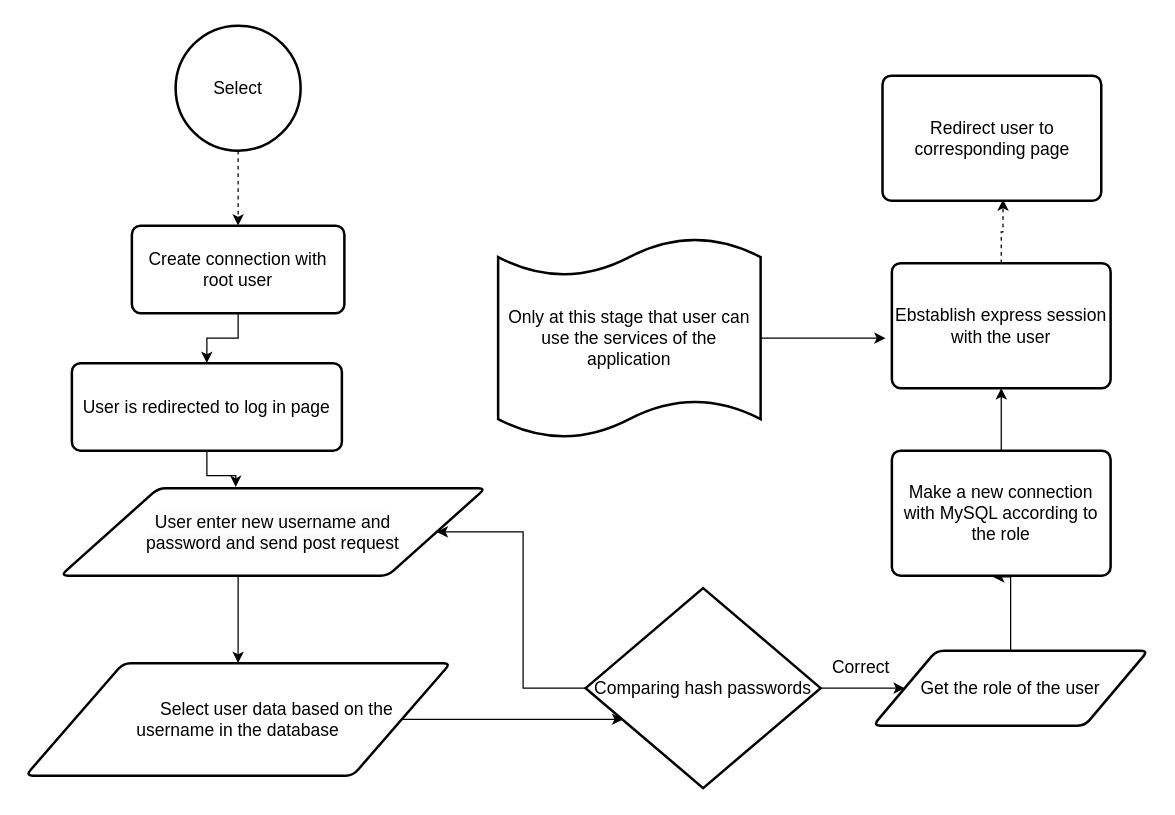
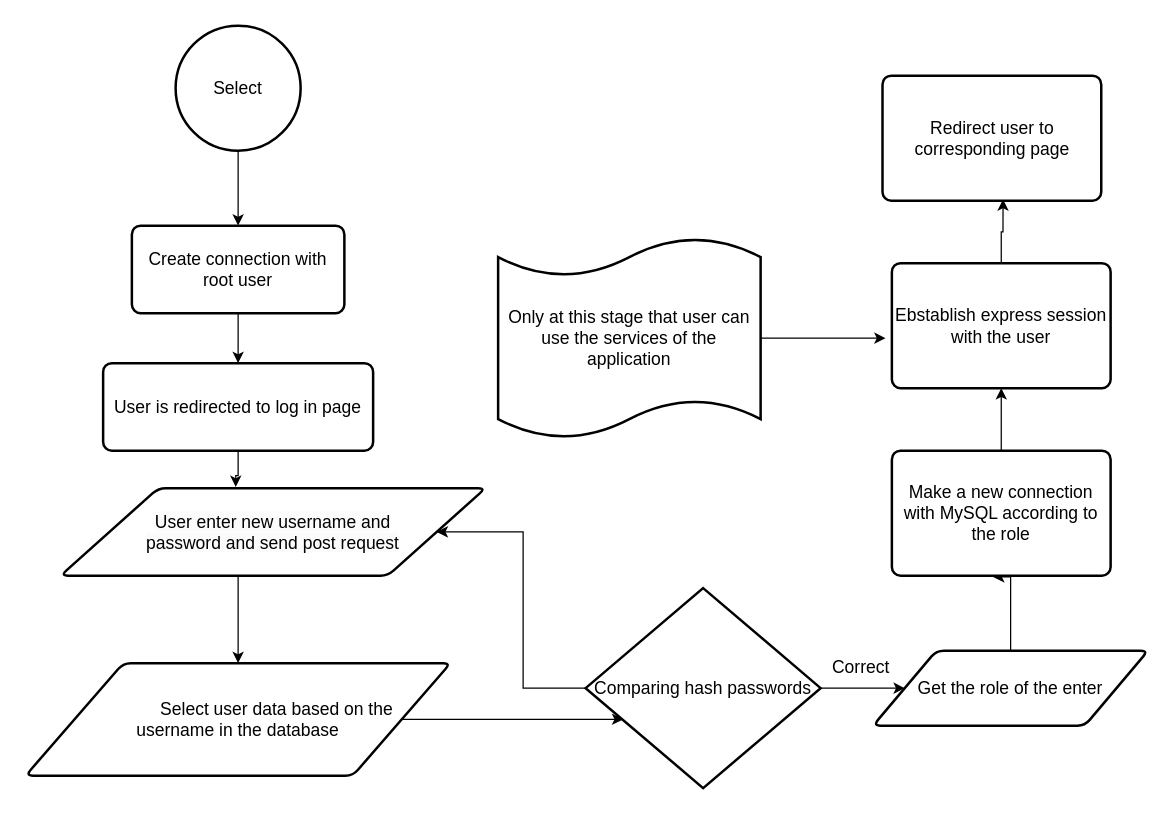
(238, 185) -> (238, 185)
(1001, 236) -> (1001, 236)
(207, 407) -> (238, 407)
(1011, 688) -> (1011, 688)
